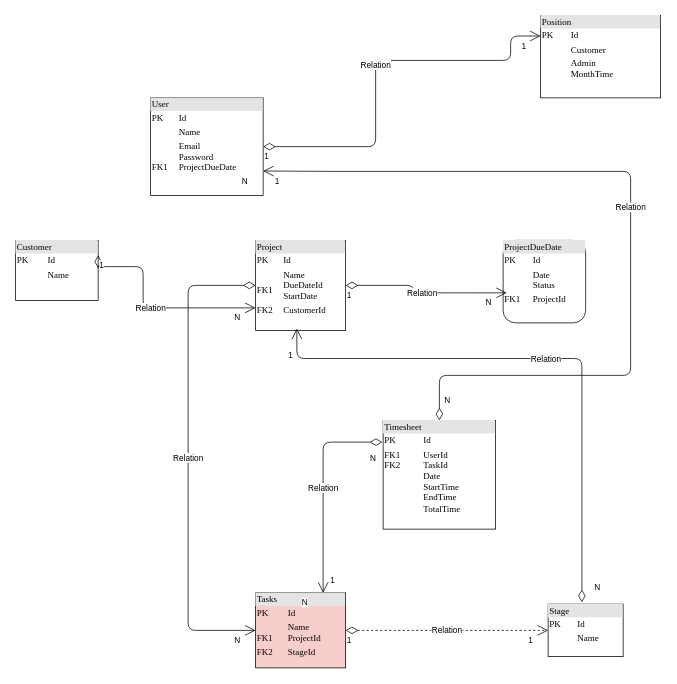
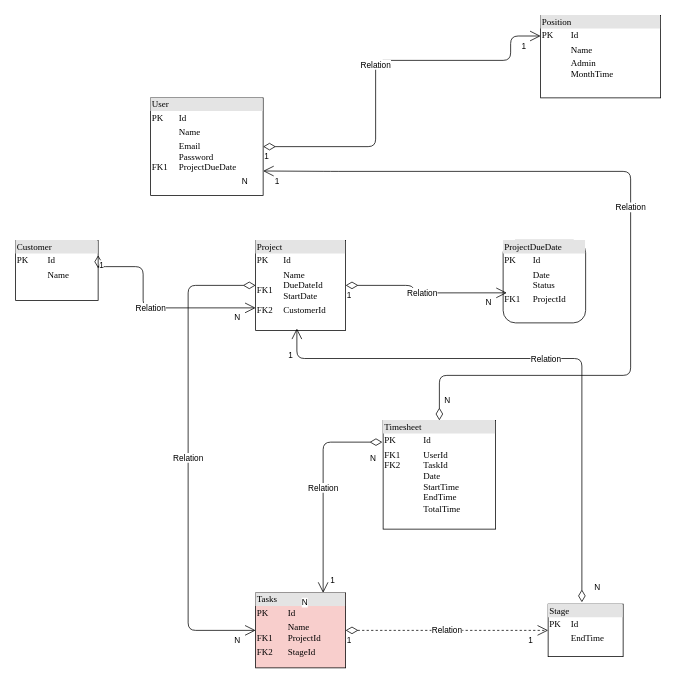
(562, 42) -> (562, 42)
(560, 620) -> (564, 620)
